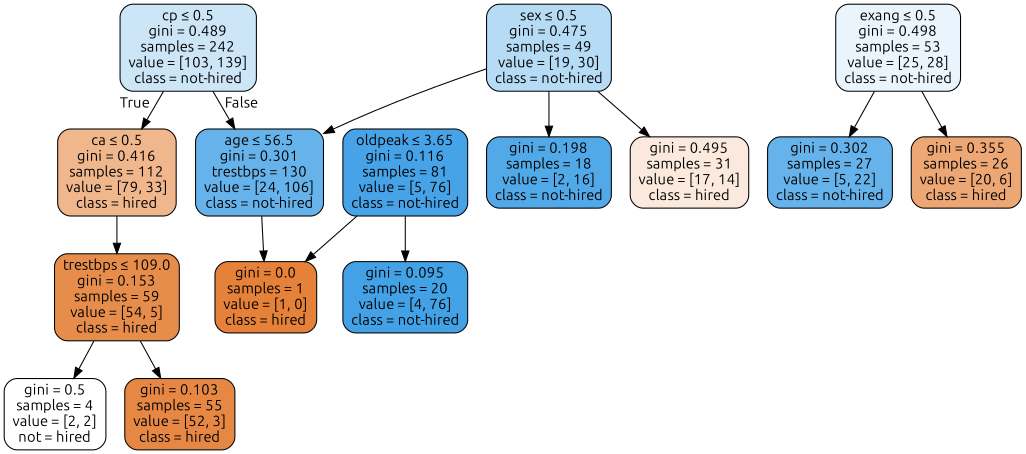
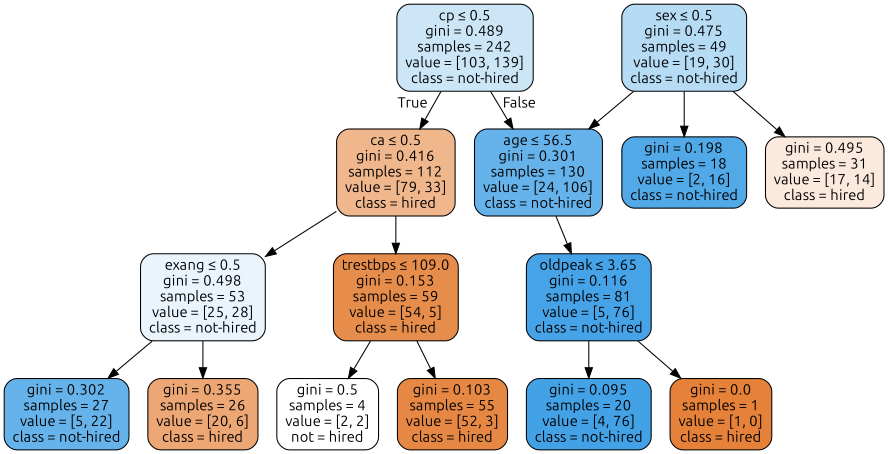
(260, 172) -> (538, 172)
none -> (305, 231)
(263, 233) -> (562, 230)
